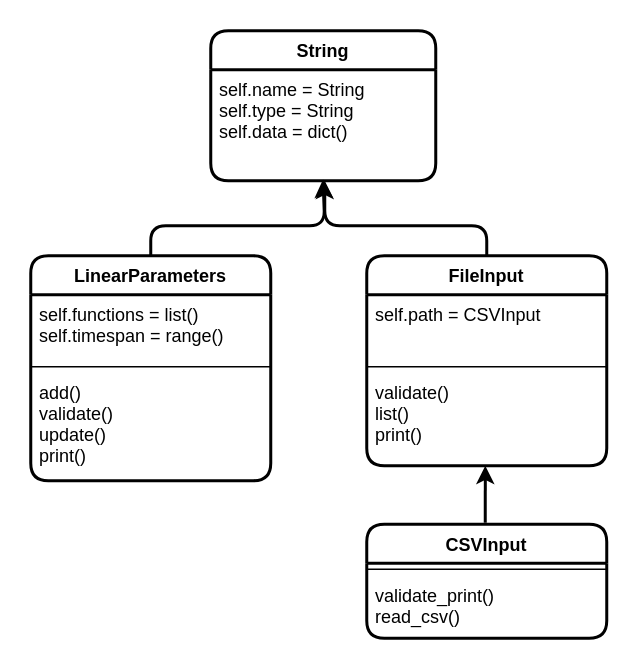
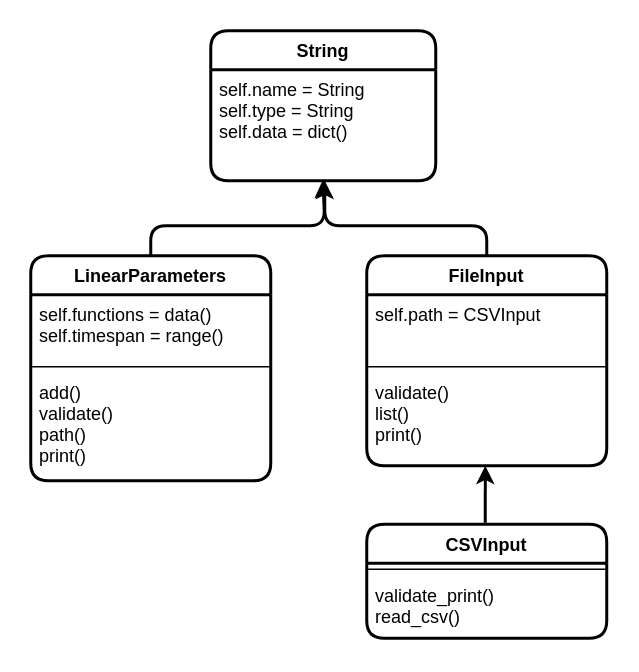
(139, 315) -> (143, 315)
(64, 393) -> (64, 393)
